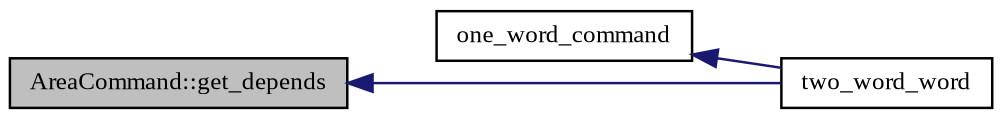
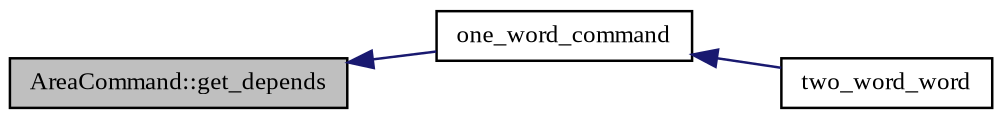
(577, 83) -> (405, 55)
